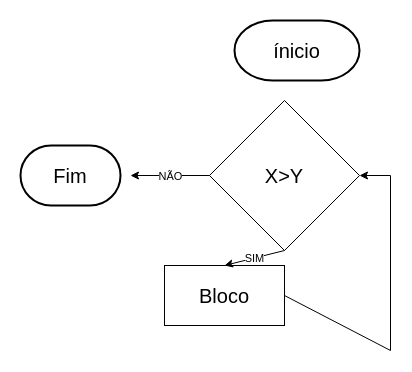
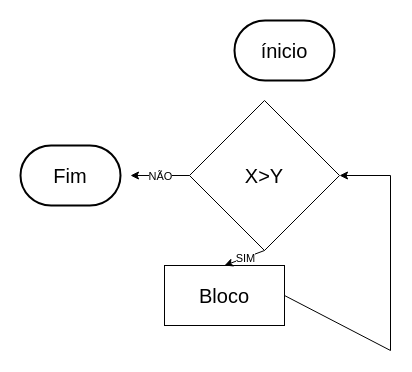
(297, 51) -> (285, 51)
(285, 176) -> (265, 176)
